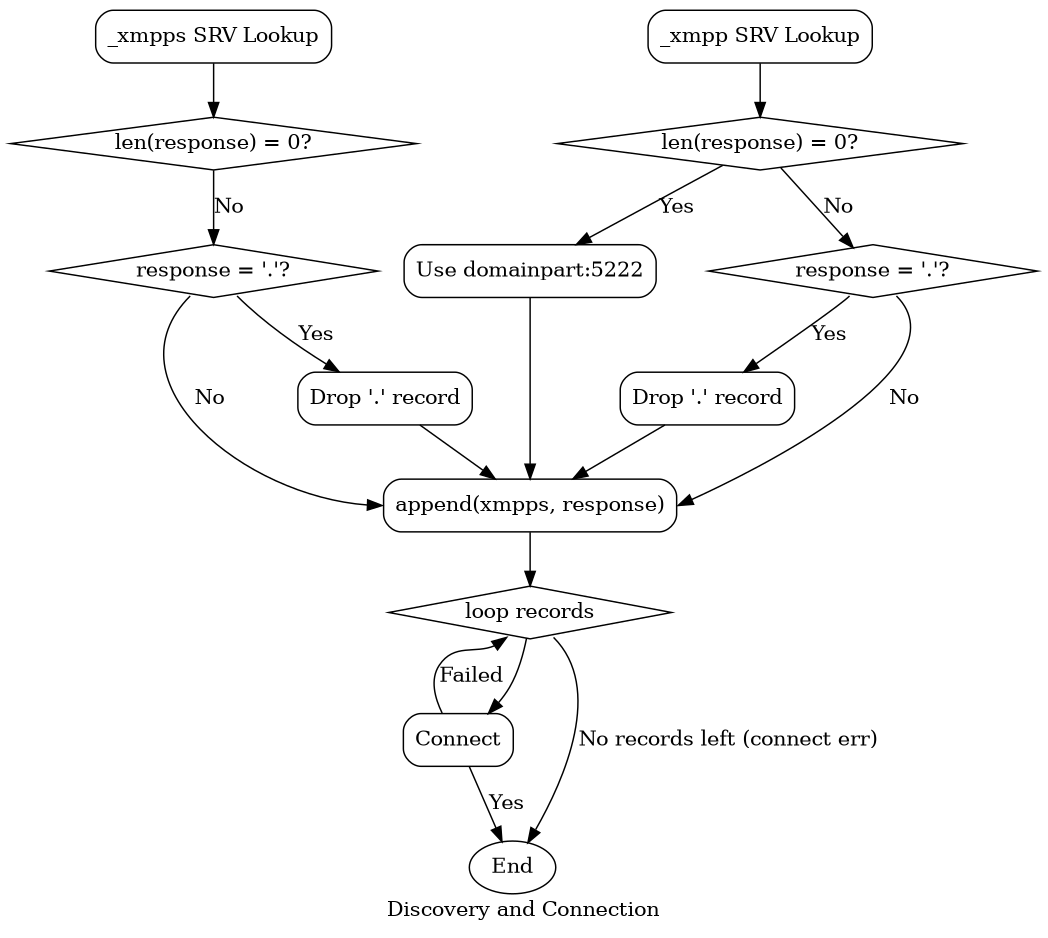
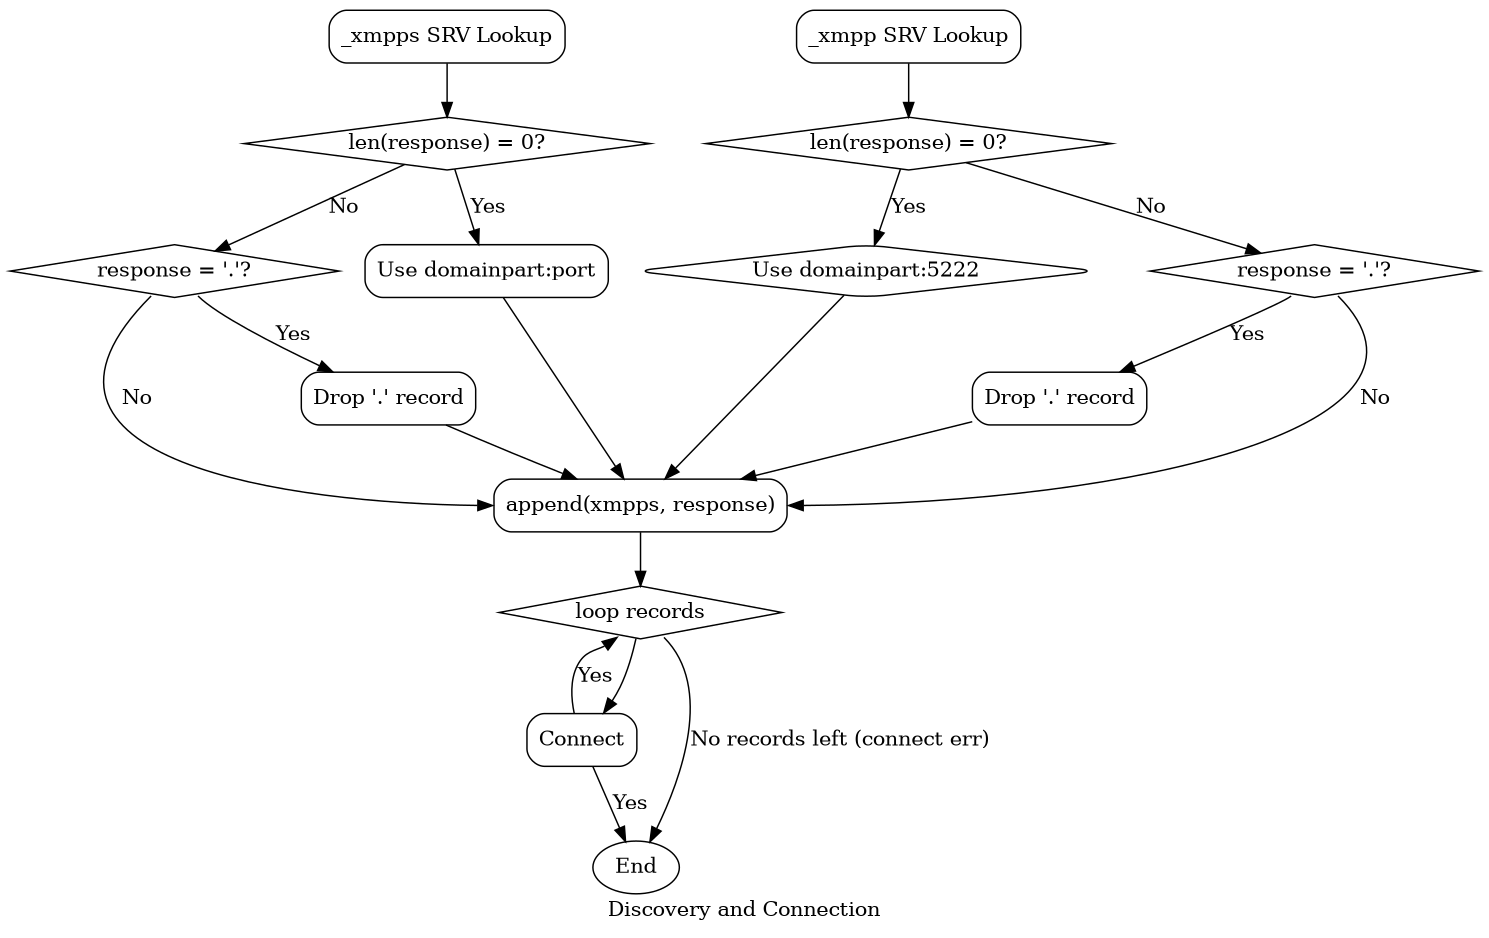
none -> (487, 271)
(530, 271) -> (866, 271)
(472, 676) -> (596, 676)
